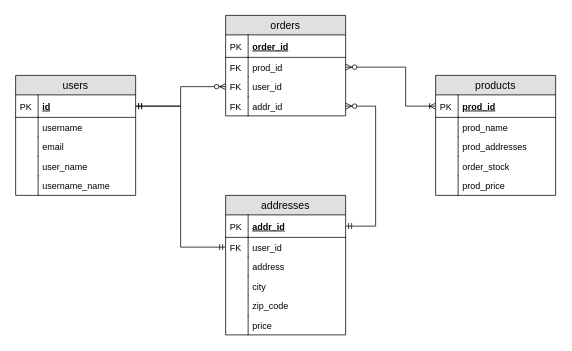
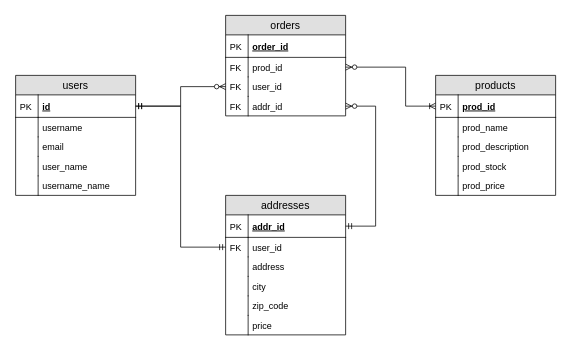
(497, 147) -> (500, 147)
(490, 167) -> (487, 167)
